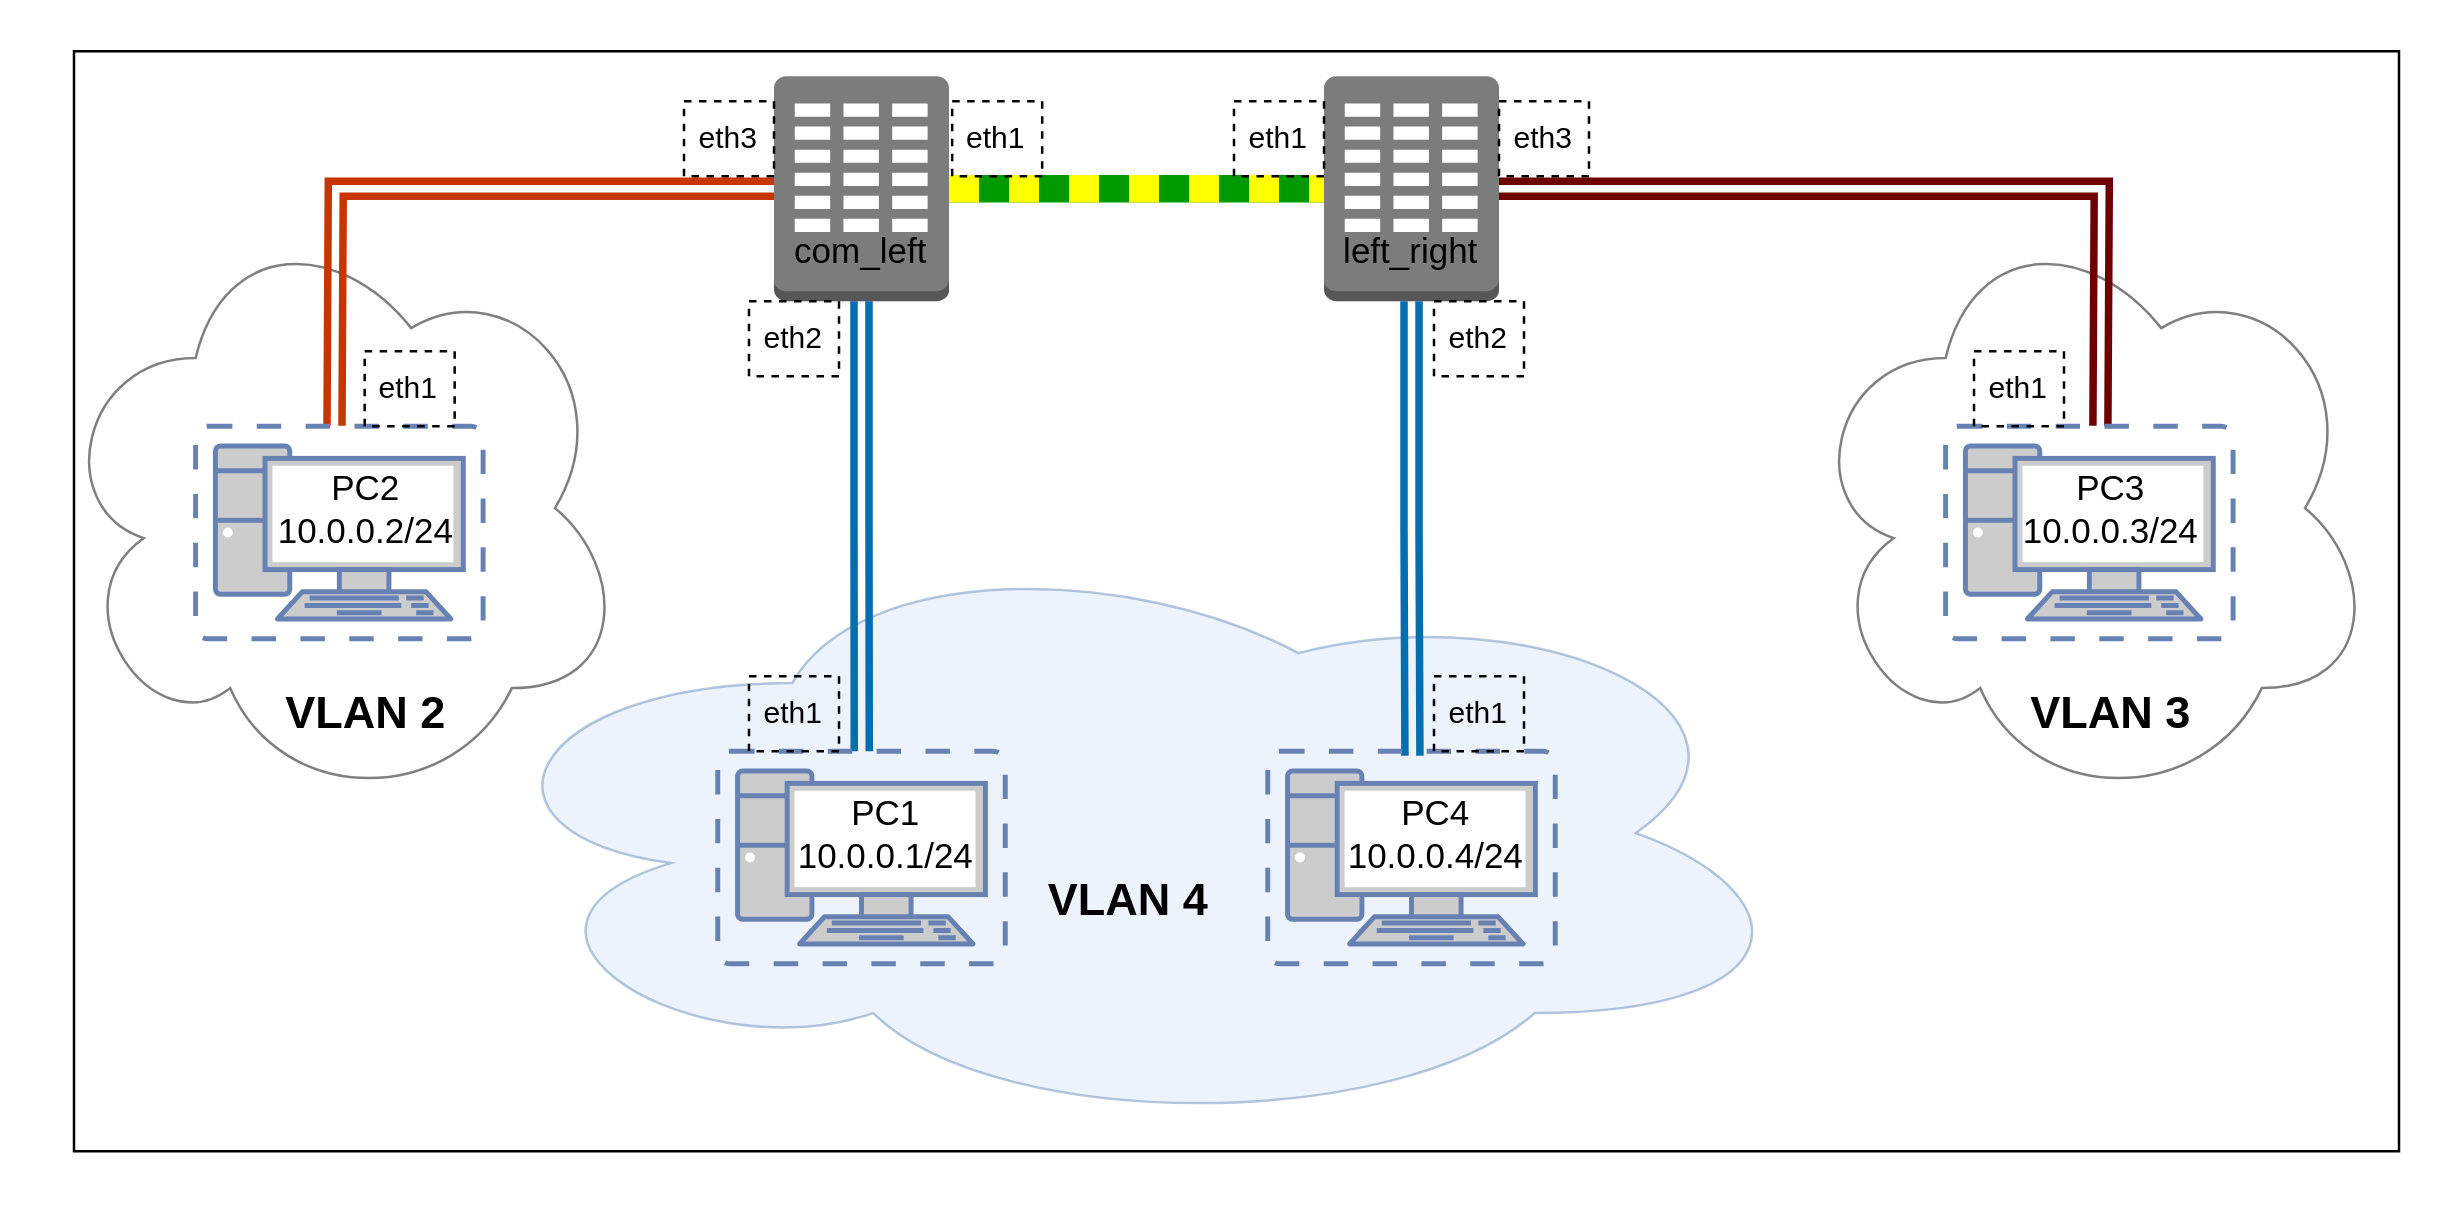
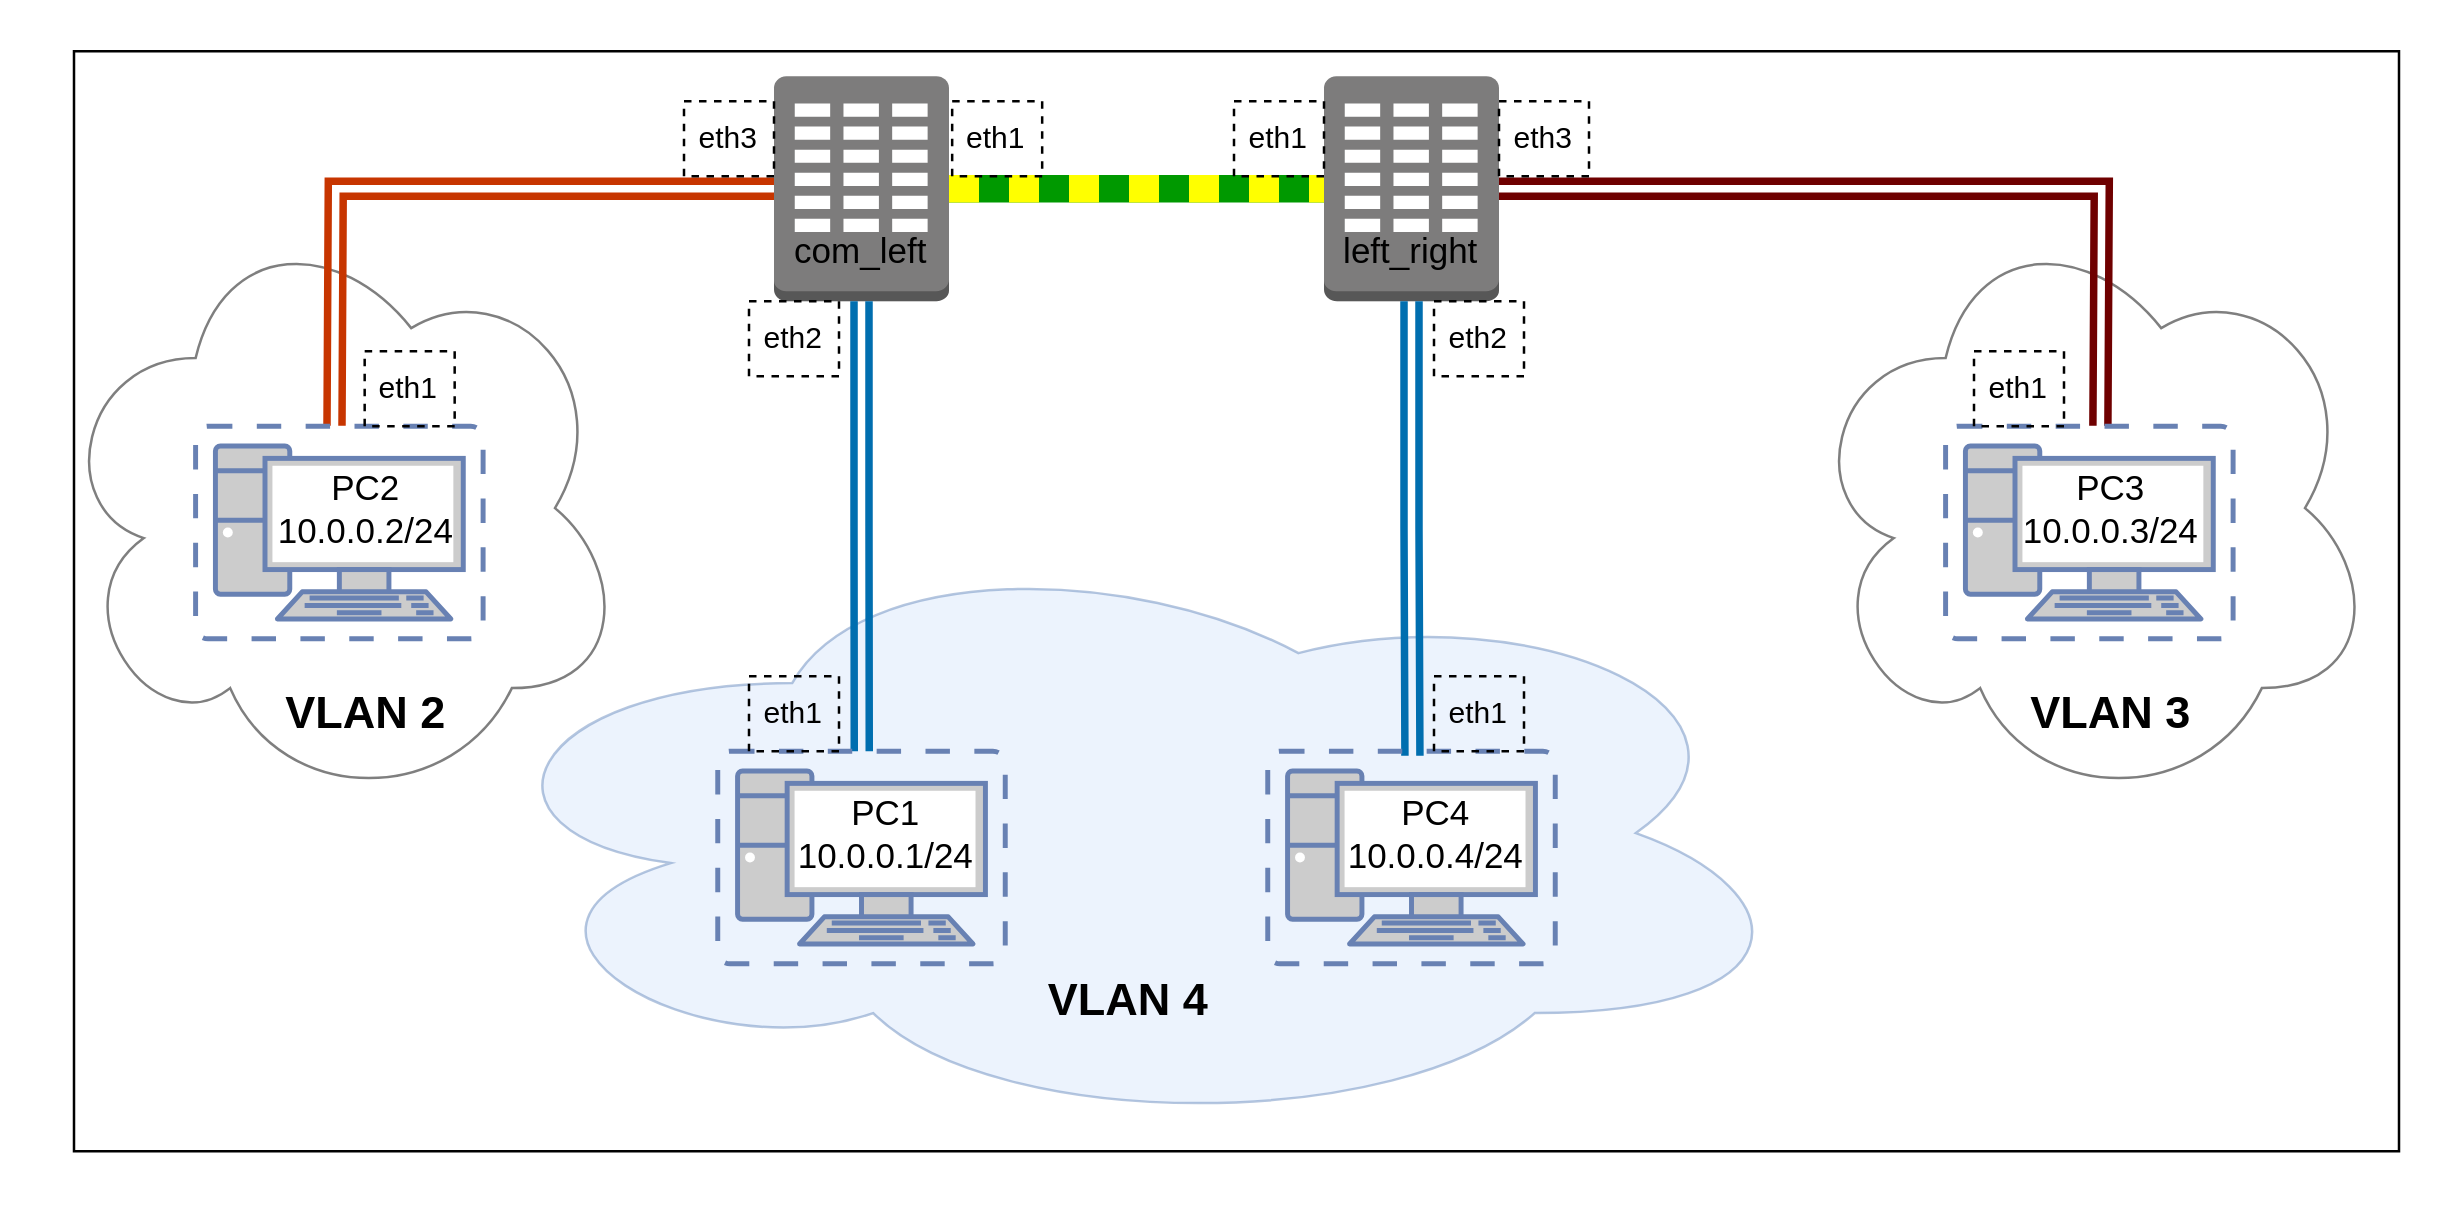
(1129, 901) -> (1129, 1001)
